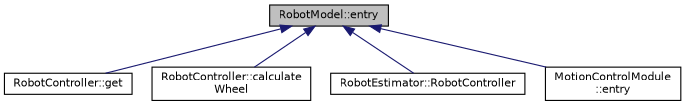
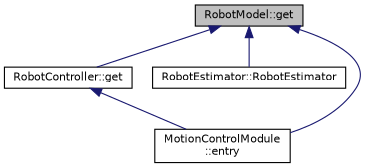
(329, 16) -> (249, 16)
(231, 84) -> none
(428, 84) -> (249, 78)
none -> (143, 111)
